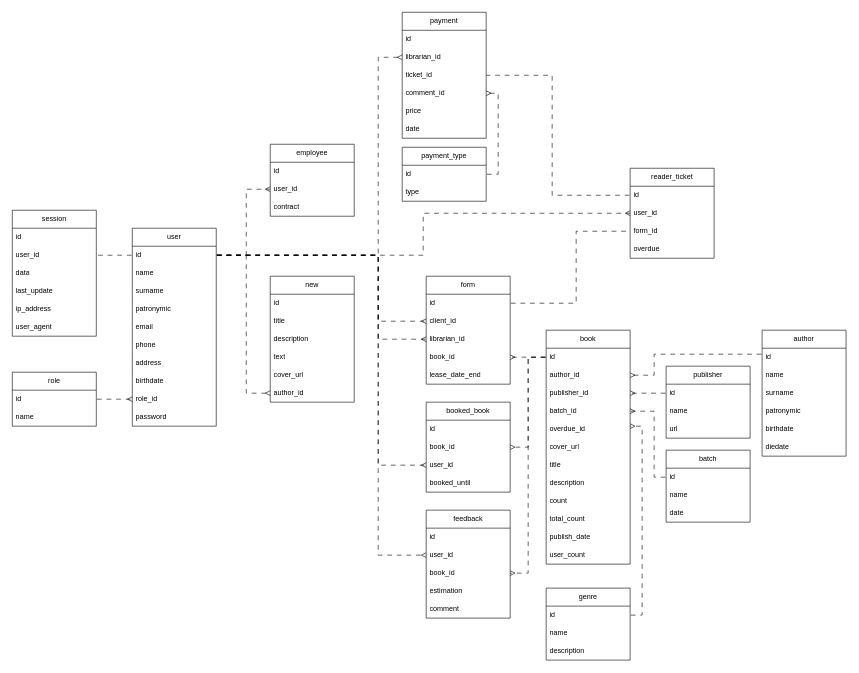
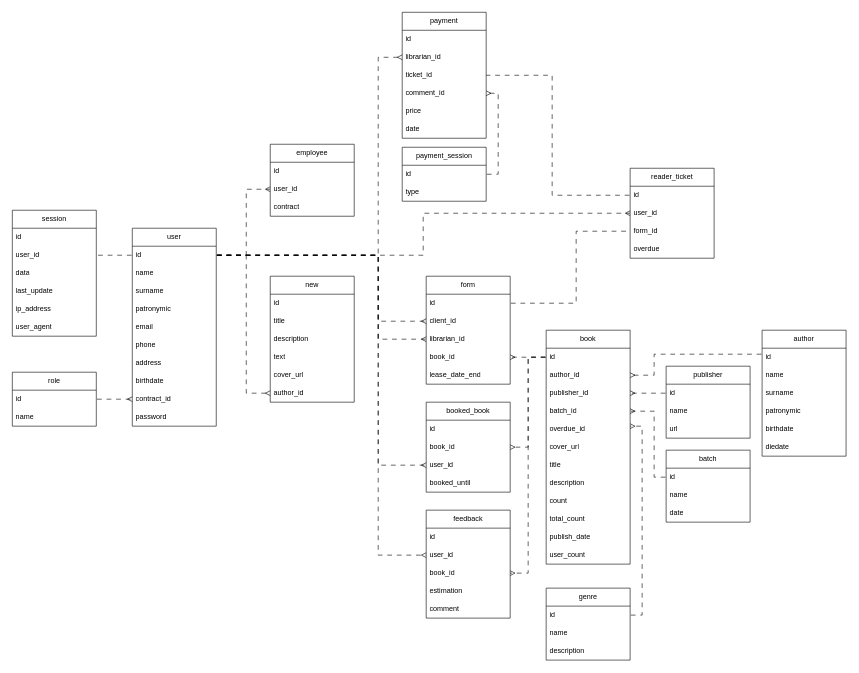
(444, 156) -> (444, 156)
(148, 399) -> (157, 399)
